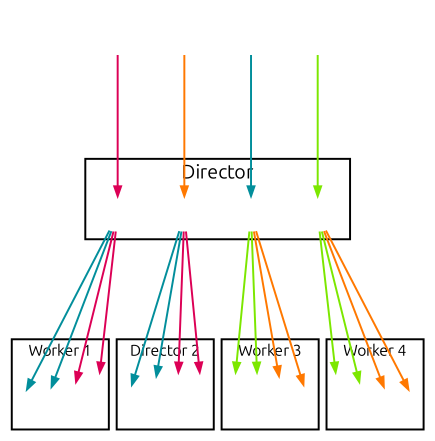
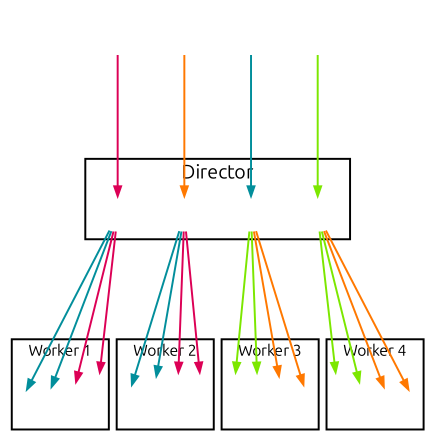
(165, 352) -> (165, 352)
